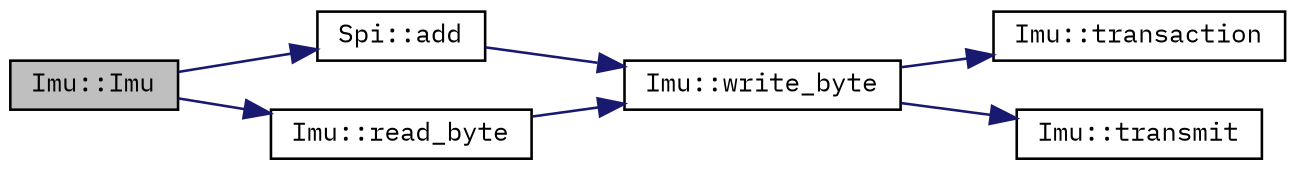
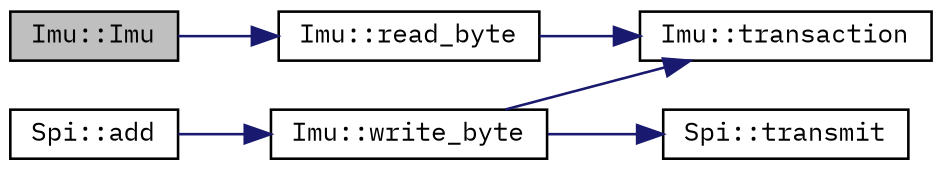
(235, 63) -> none
(566, 112) -> (577, 36)
(1139, 134) -> (786, 134)
